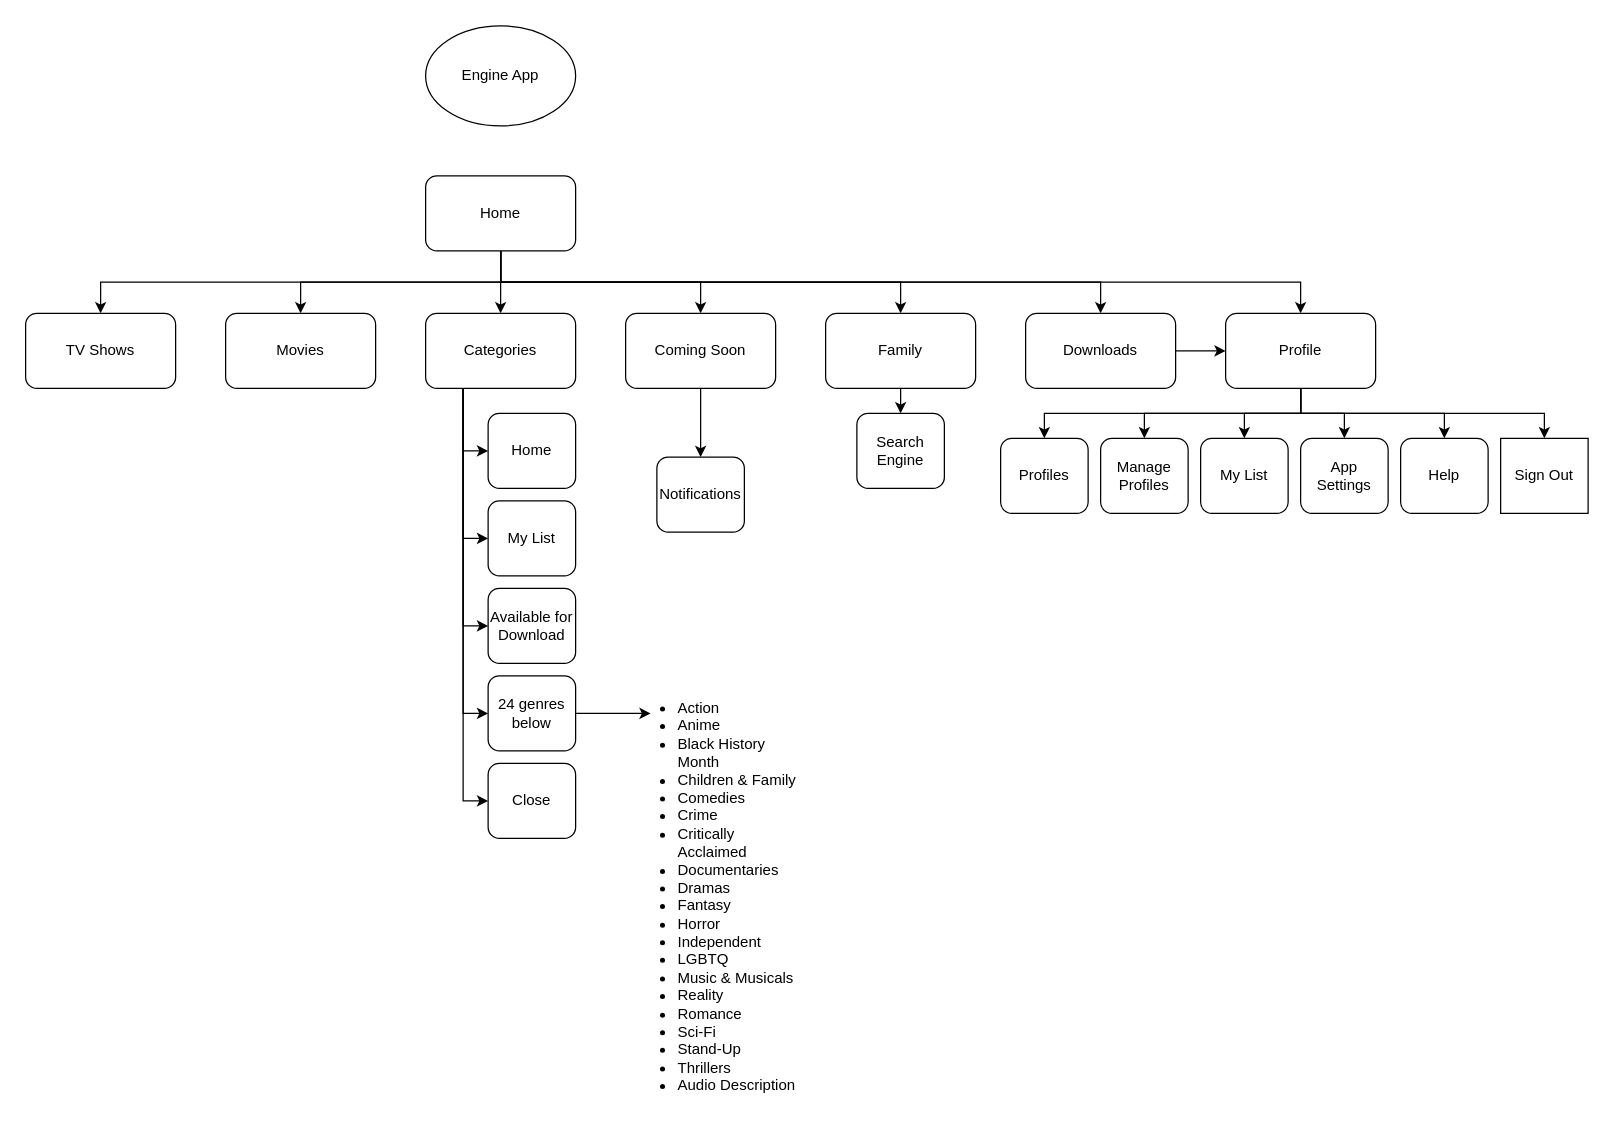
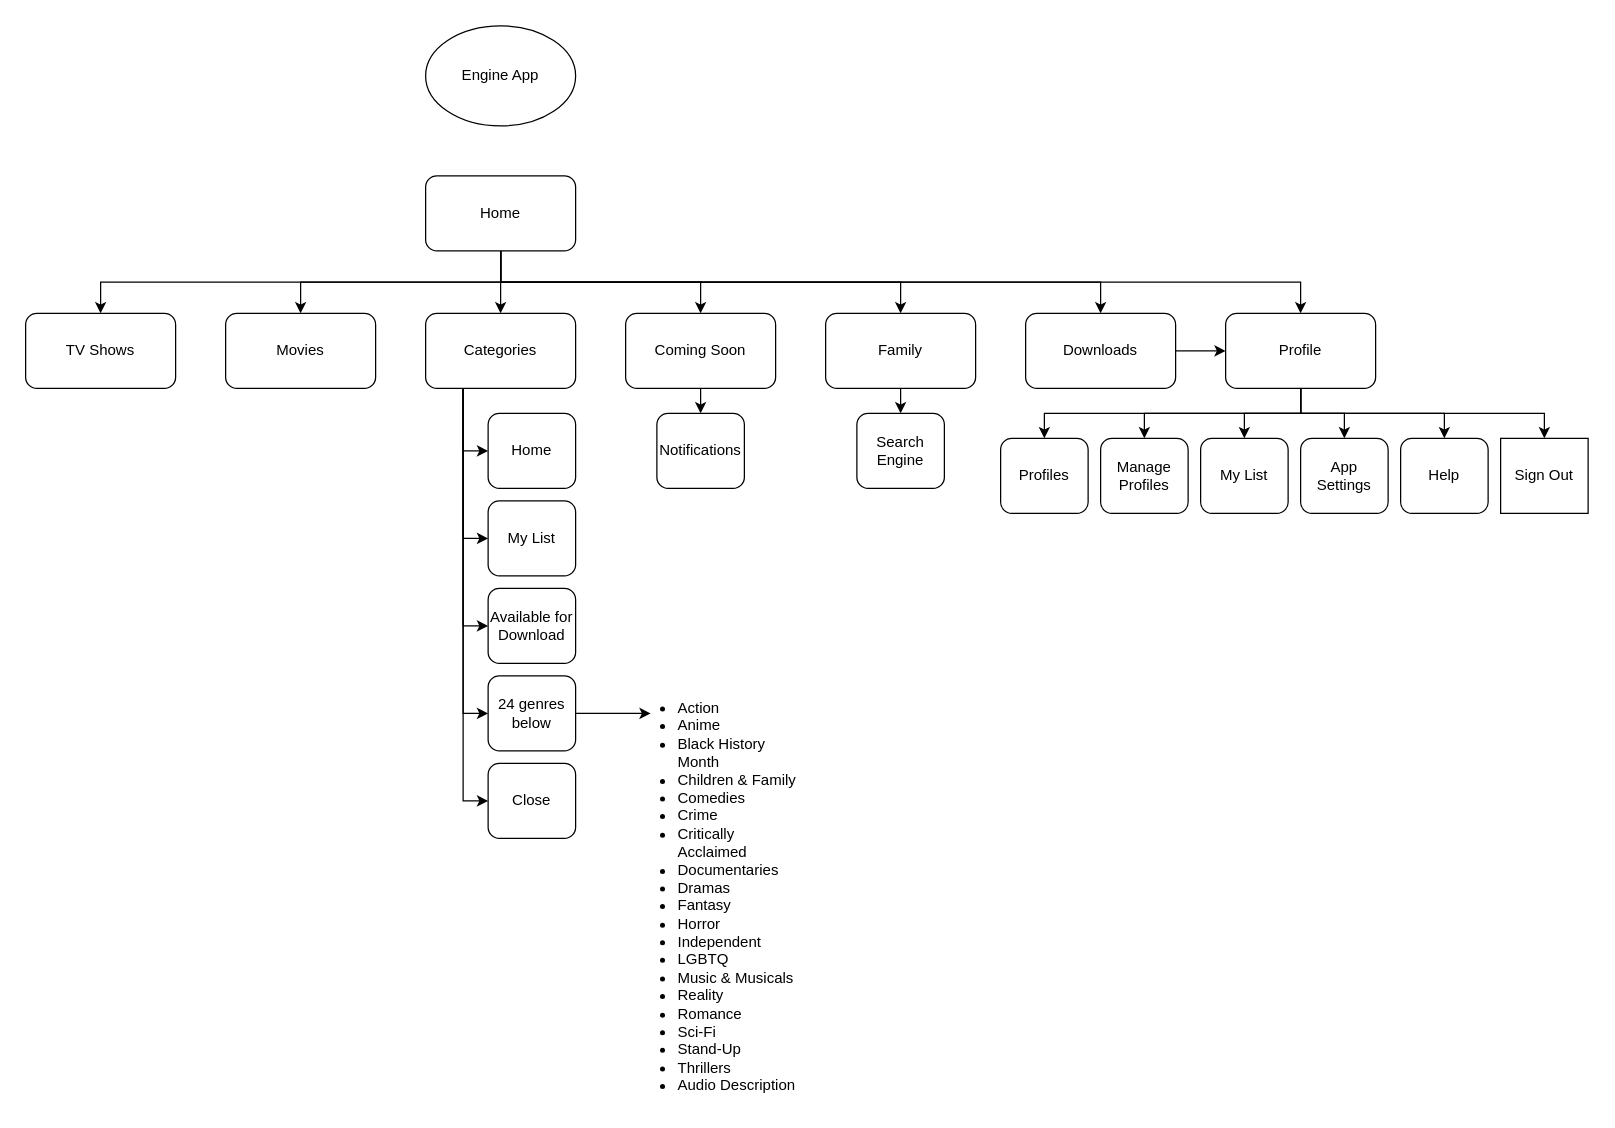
(701, 494) -> (701, 451)
